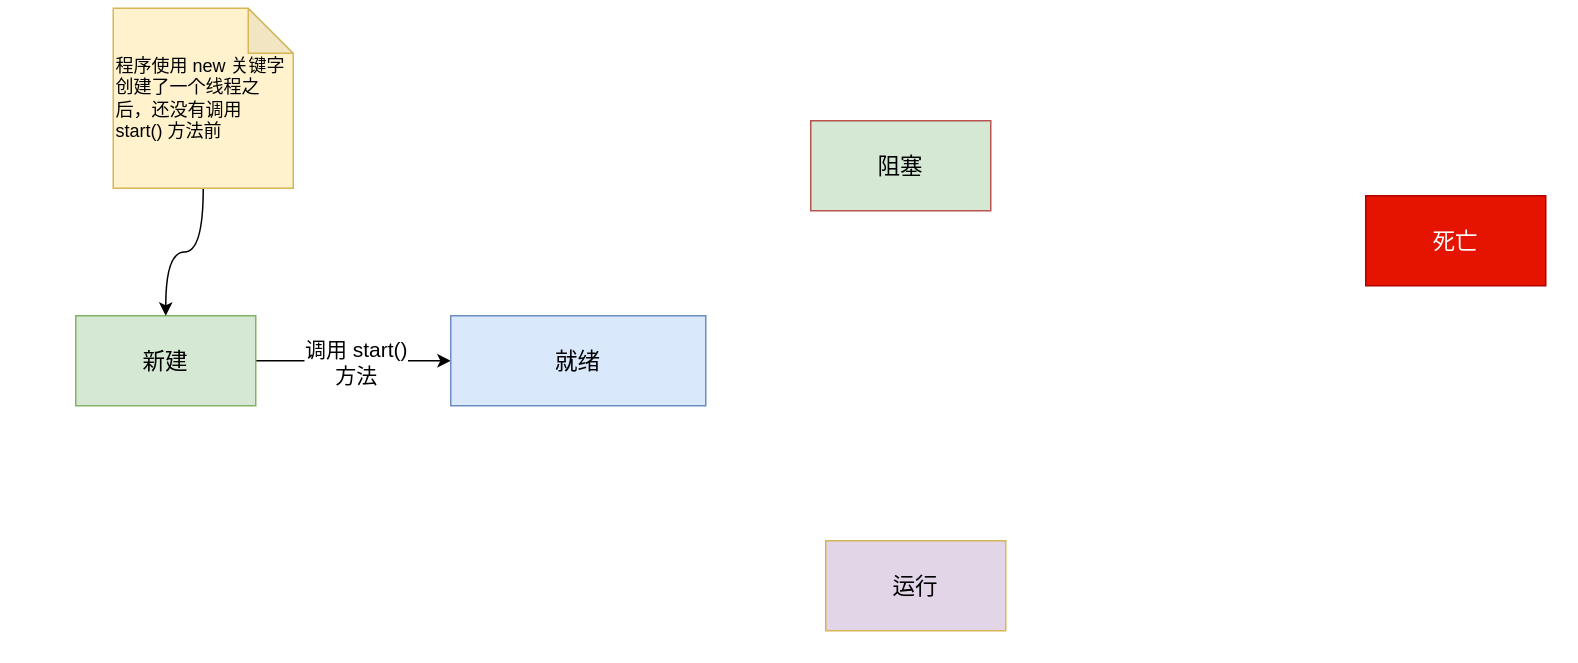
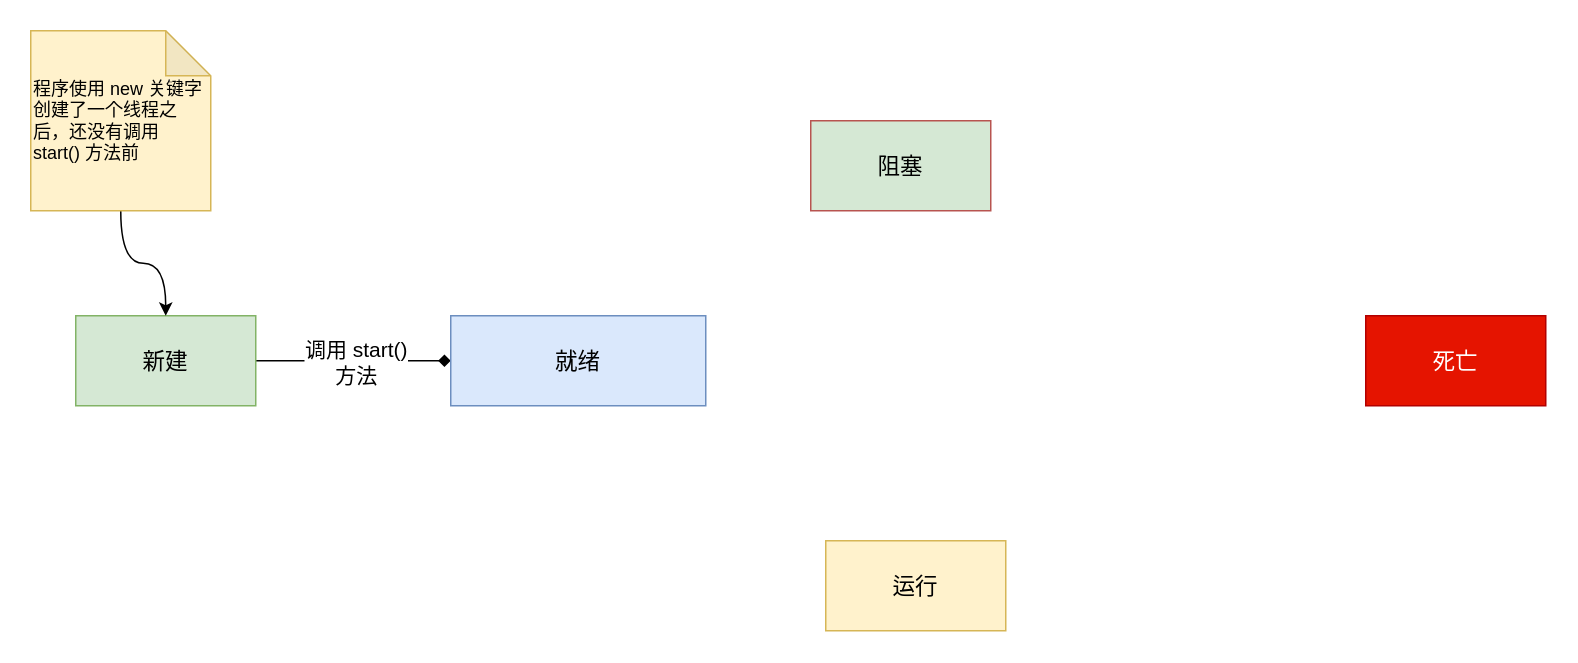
(203, 98) -> (121, 121)
(1456, 241) -> (1456, 361)
(439, 361) -> (438, 361)
(916, 586) -> (916, 586)
